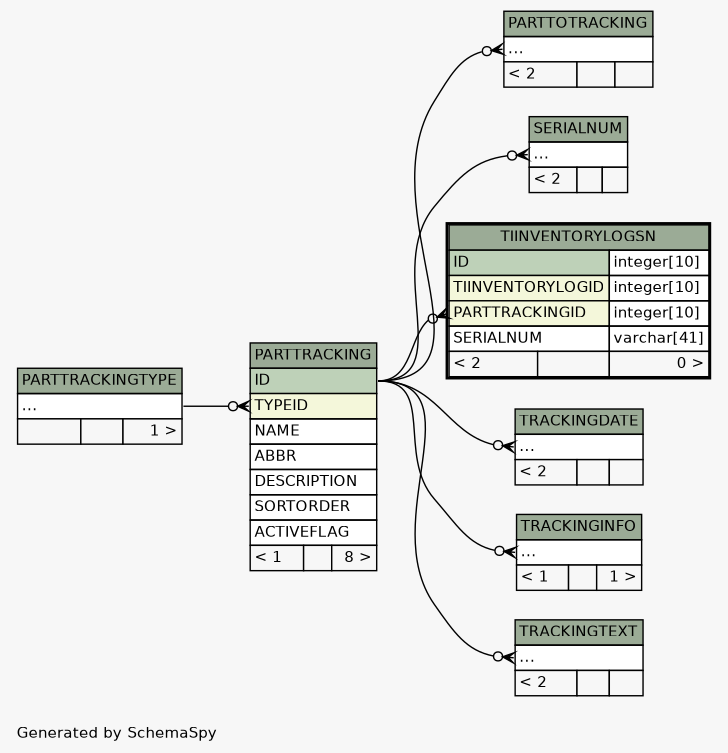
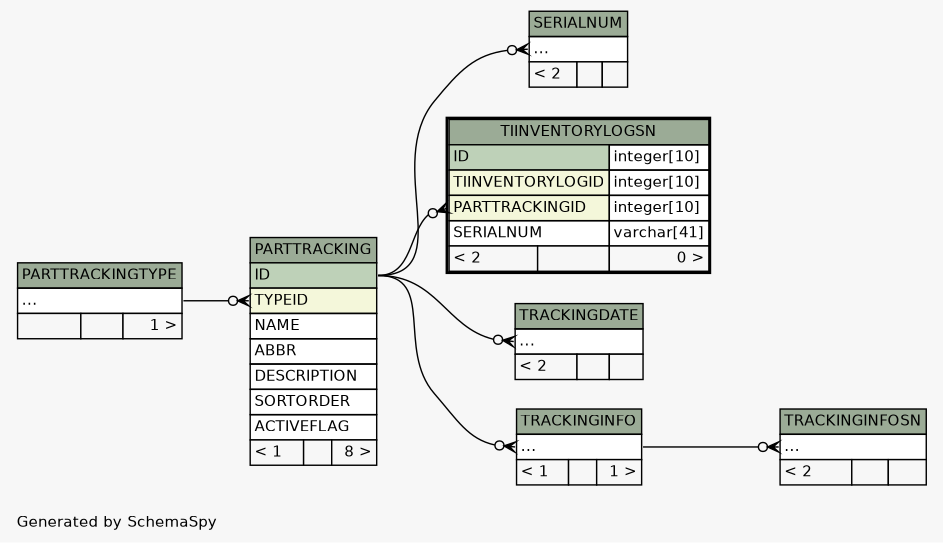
(578, 49) -> none
none -> (853, 447)
(578, 658) -> none
